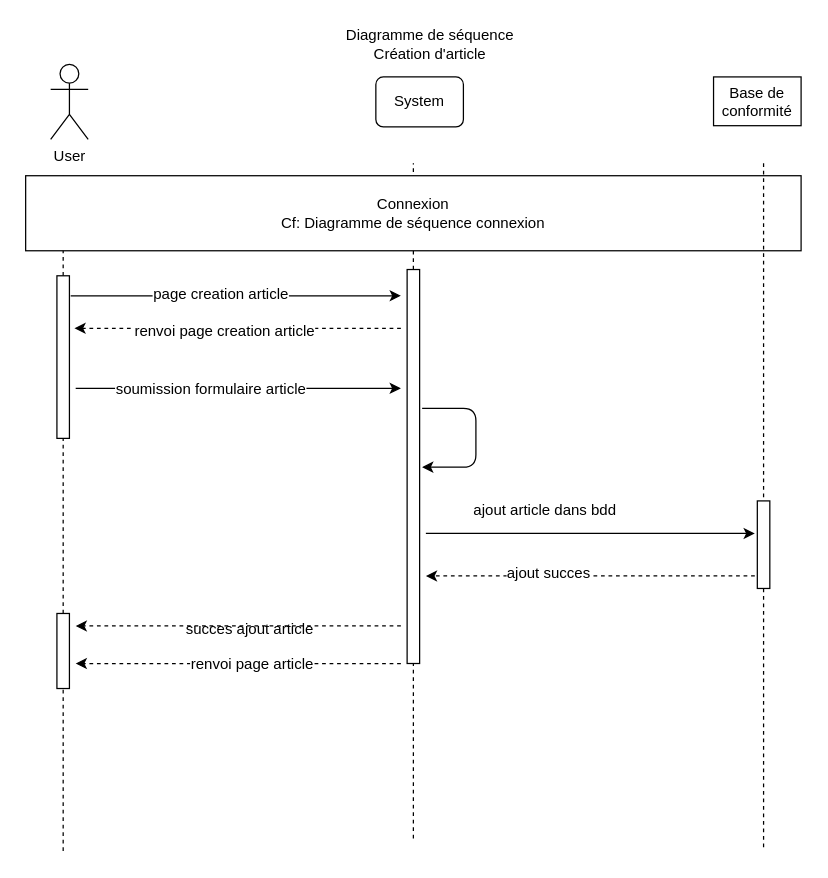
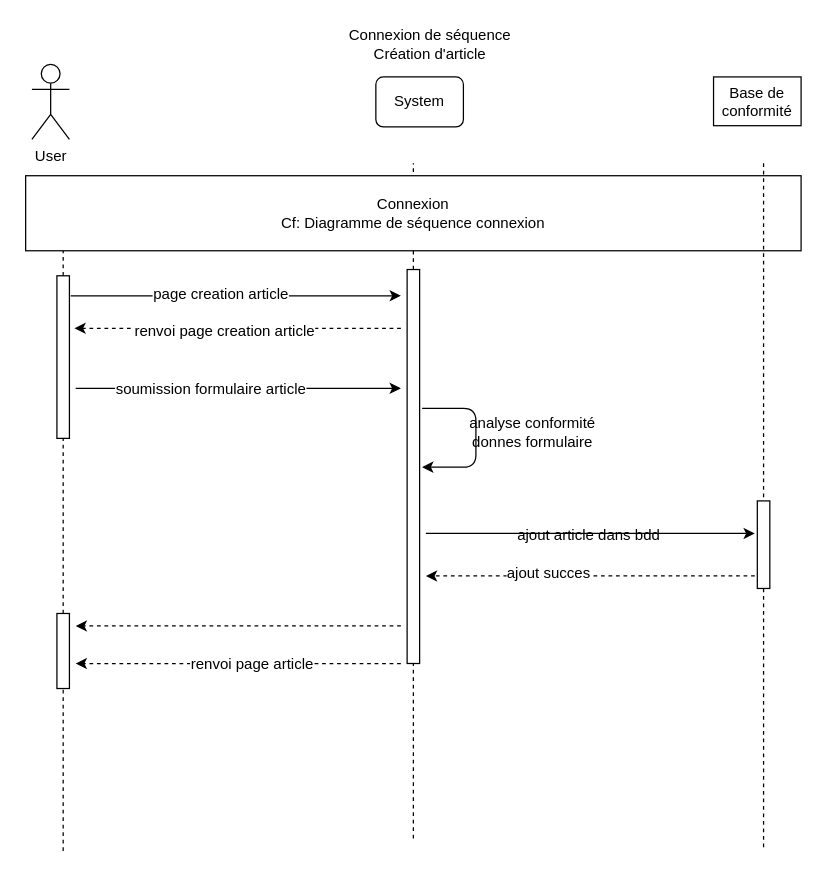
(430, 44) -> (430, 44)
(69, 102) -> (51, 102)
none -> (532, 432)
(544, 511) -> (588, 536)
(249, 629) -> none
